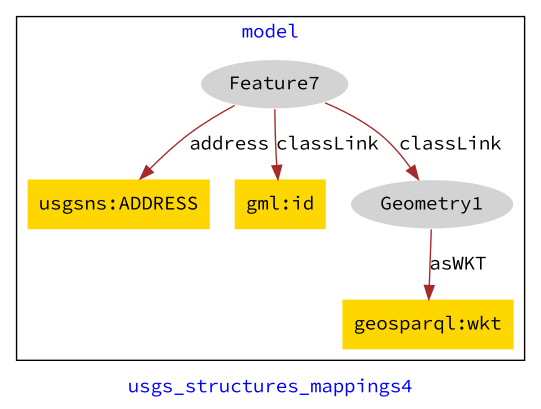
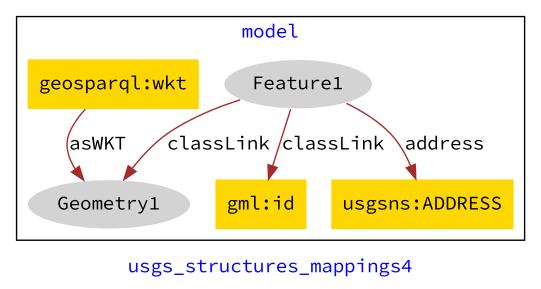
(275, 84) -> (298, 84)
(430, 257) -> (68, 137)
